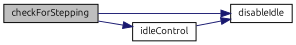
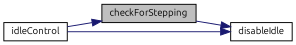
(111, 23) -> (80, 25)
